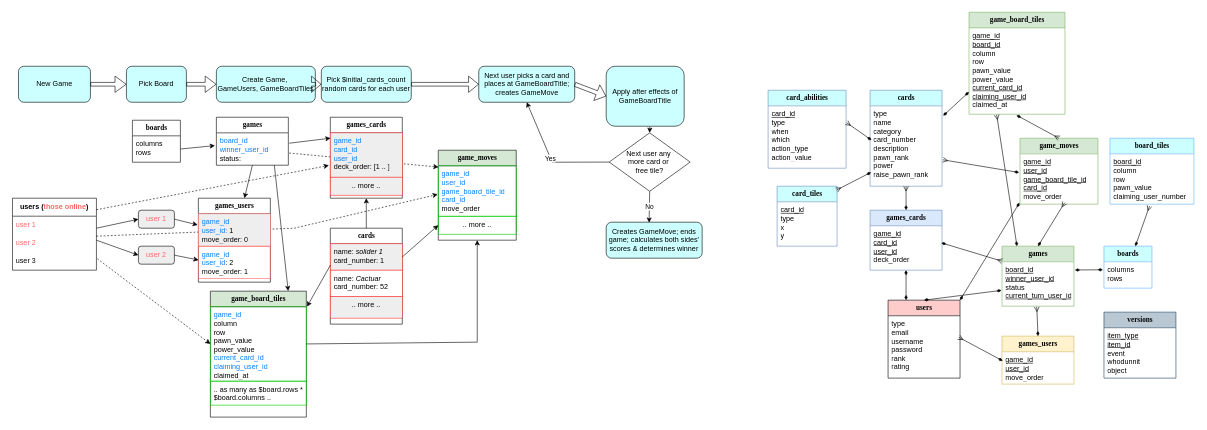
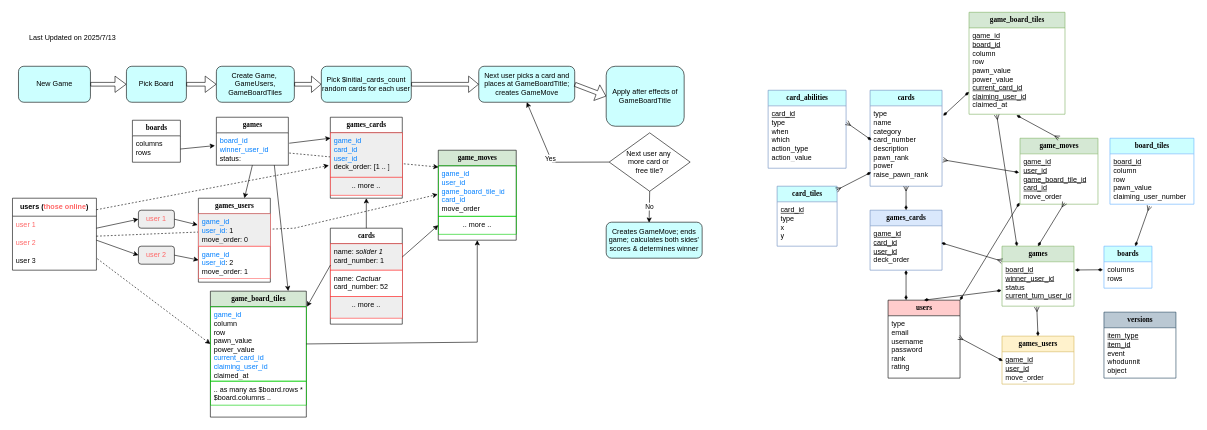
none -> (72, 38)
(266, 84) -> (255, 84)
(650, 128) -> none
